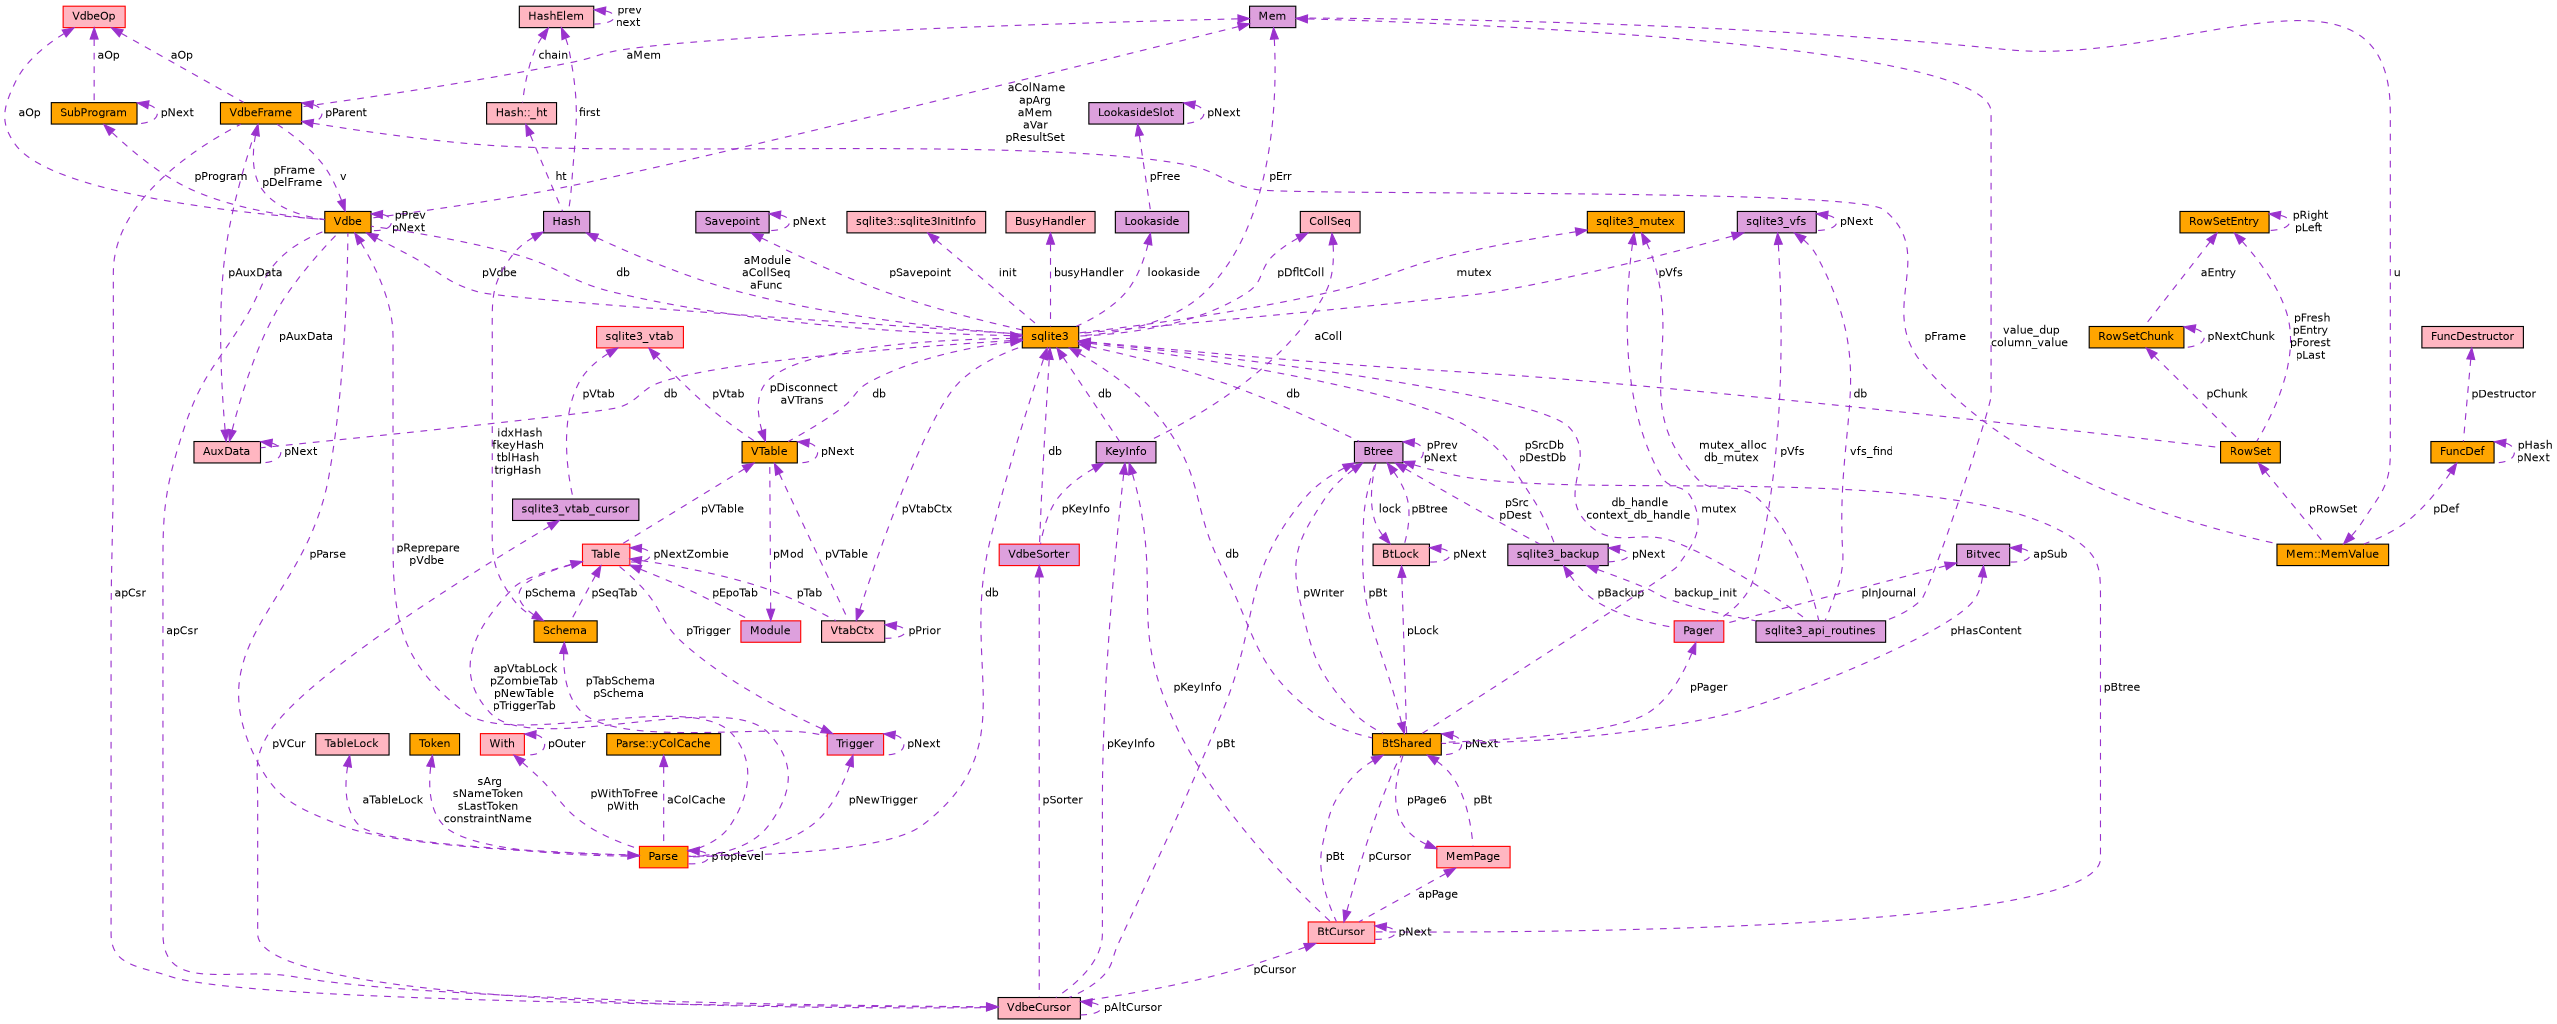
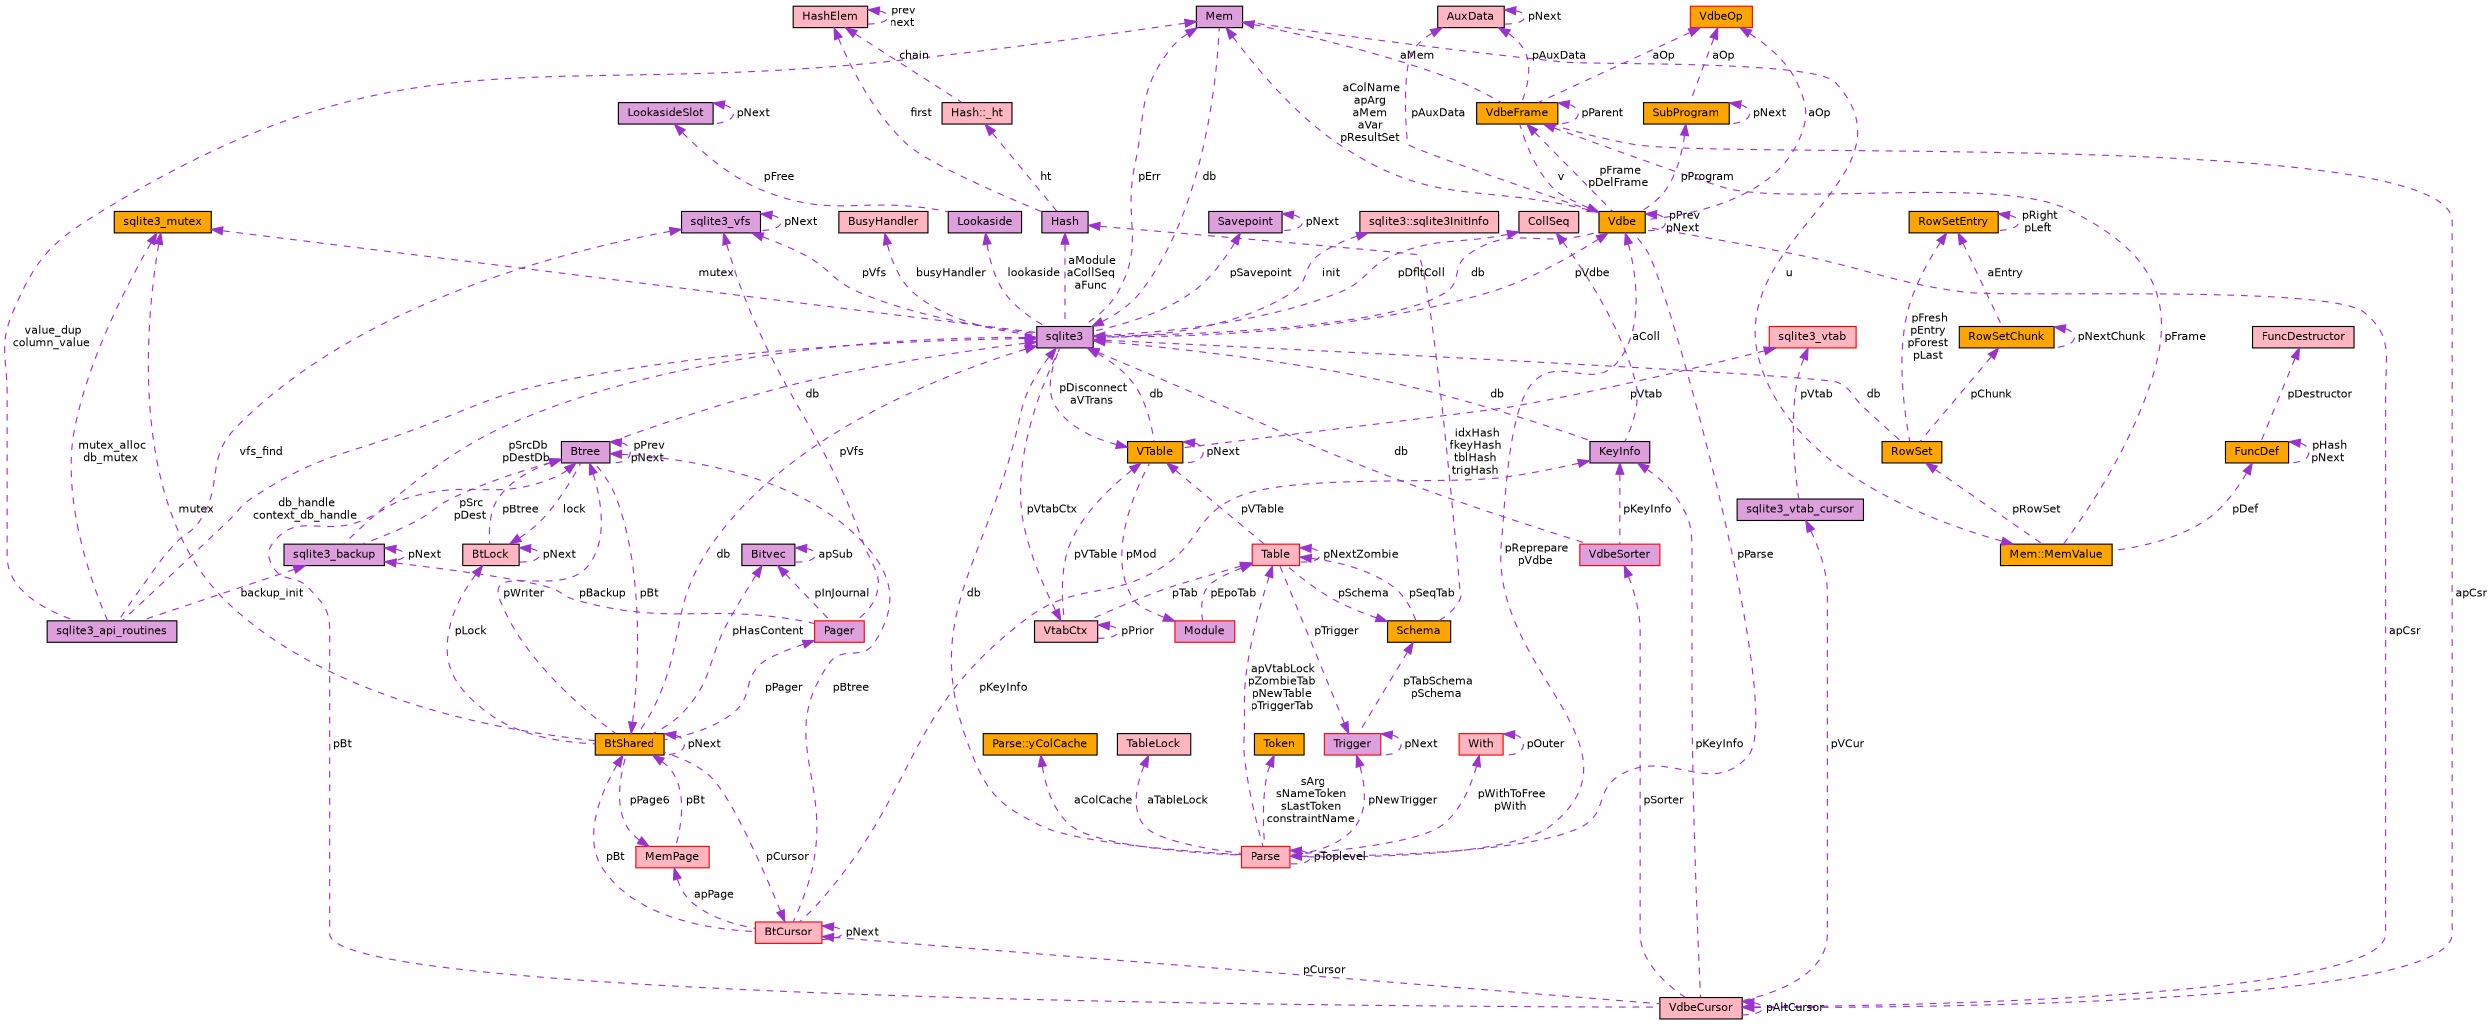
(94, 17) -> (1721, 17)
(1051, 337) -> (1065, 337)
(637, 397) -> (1192, 189)
(664, 857) -> (1266, 857)
